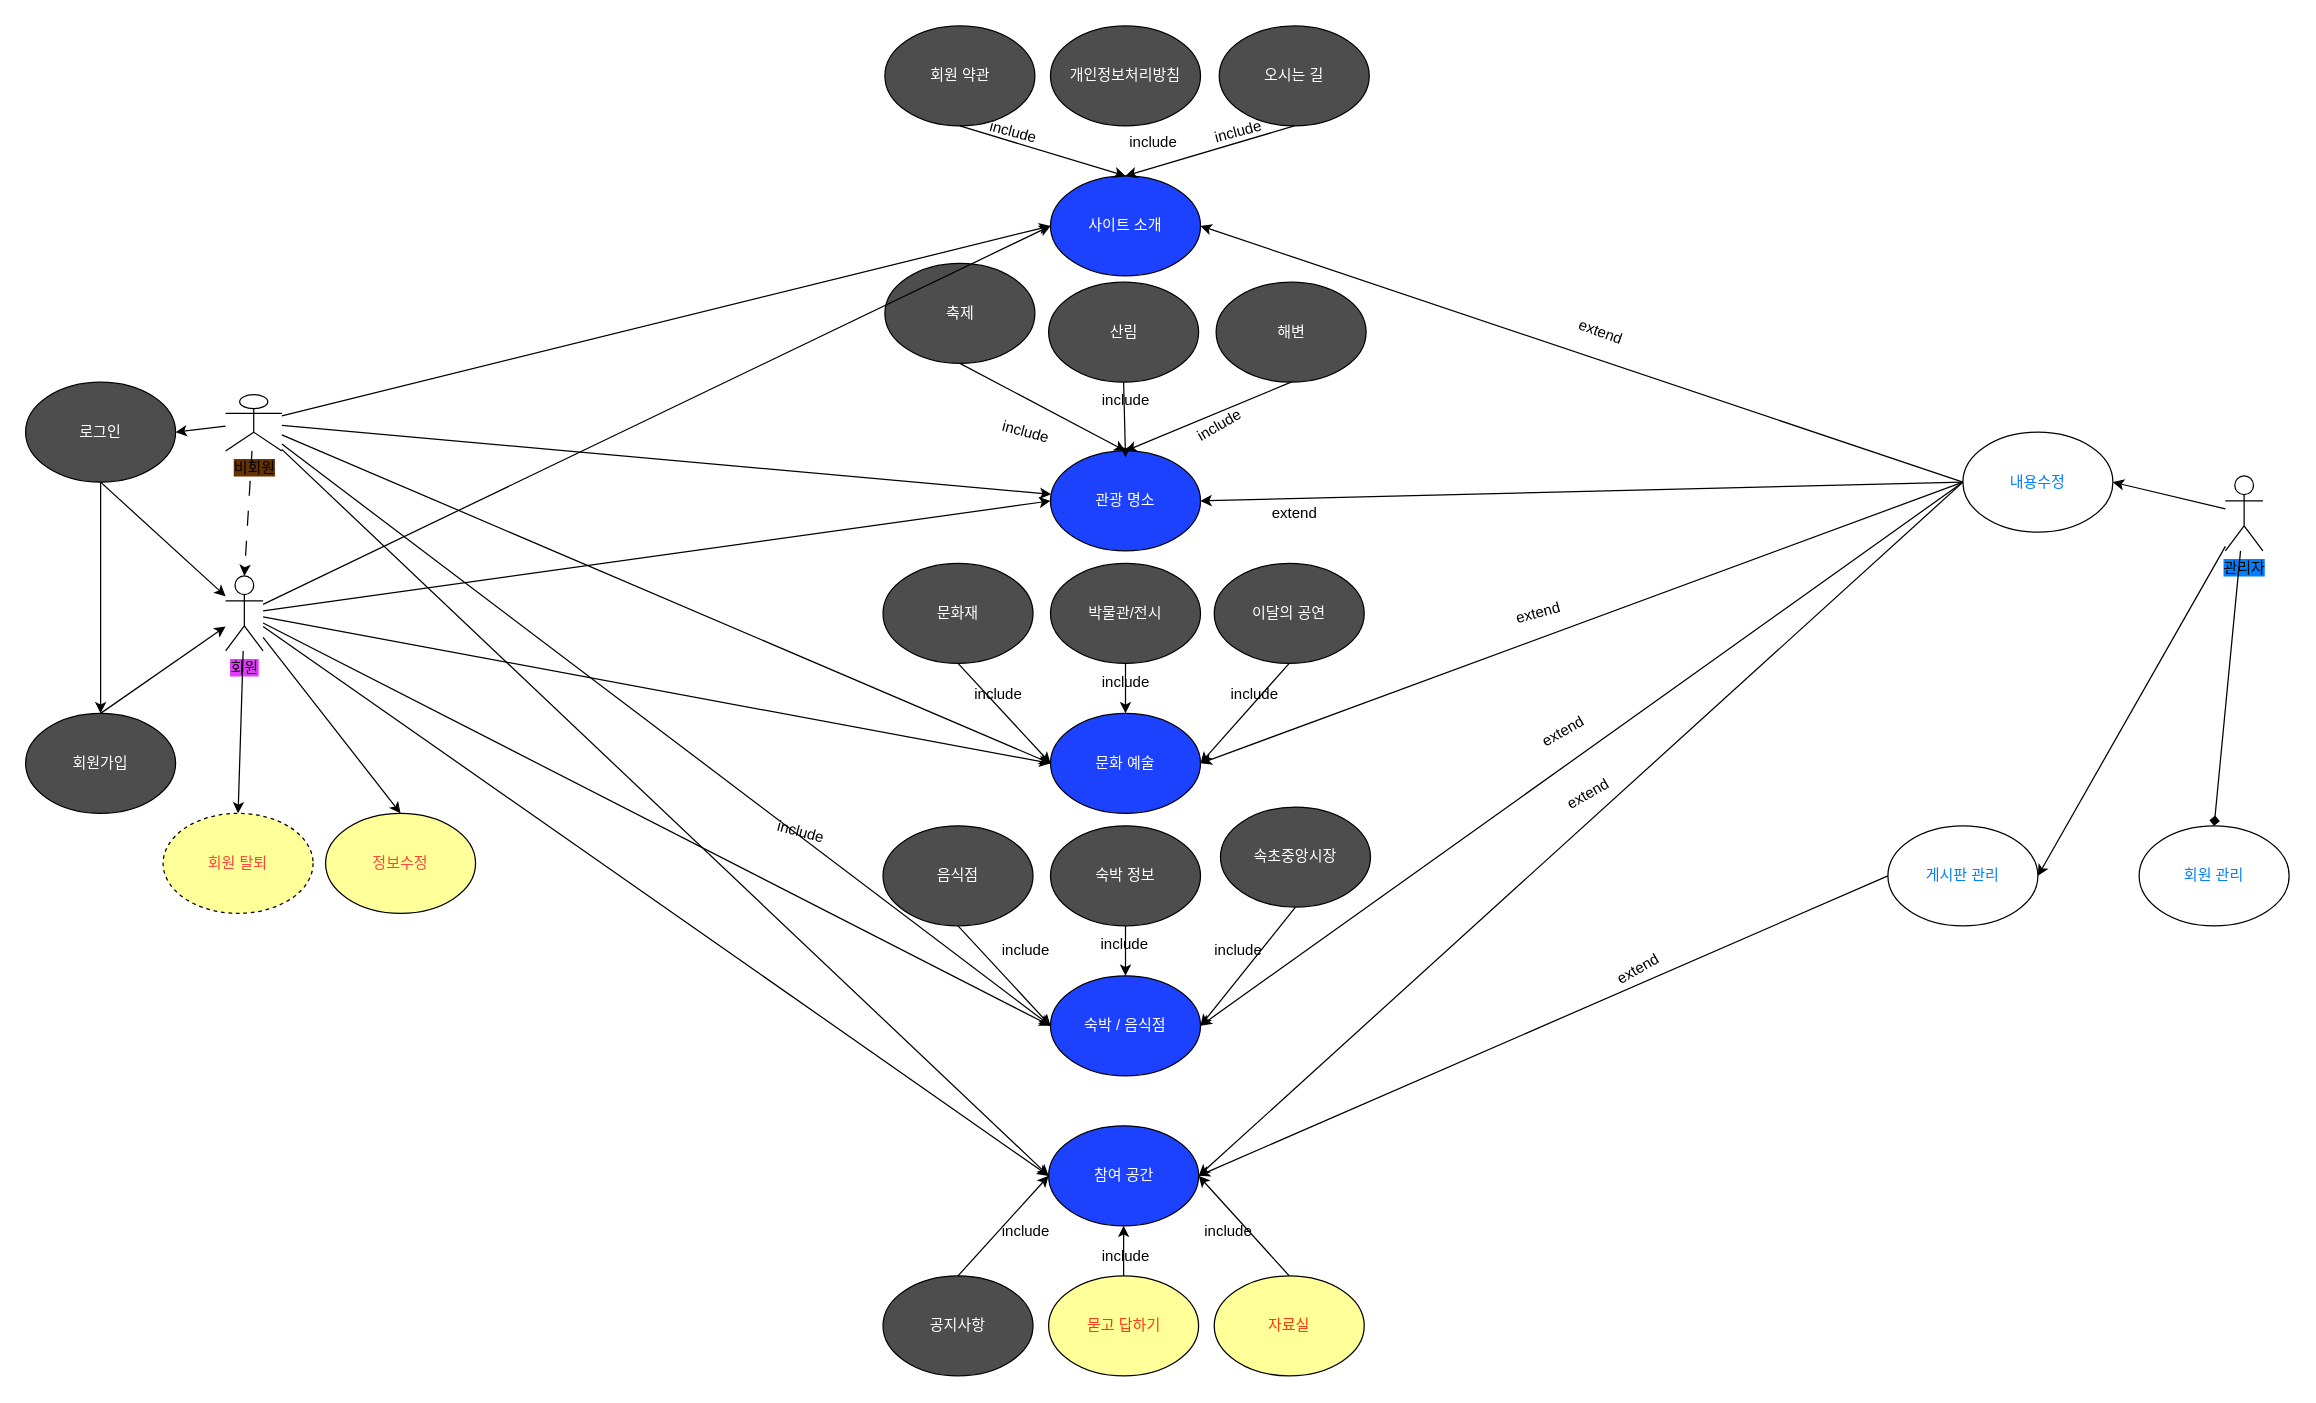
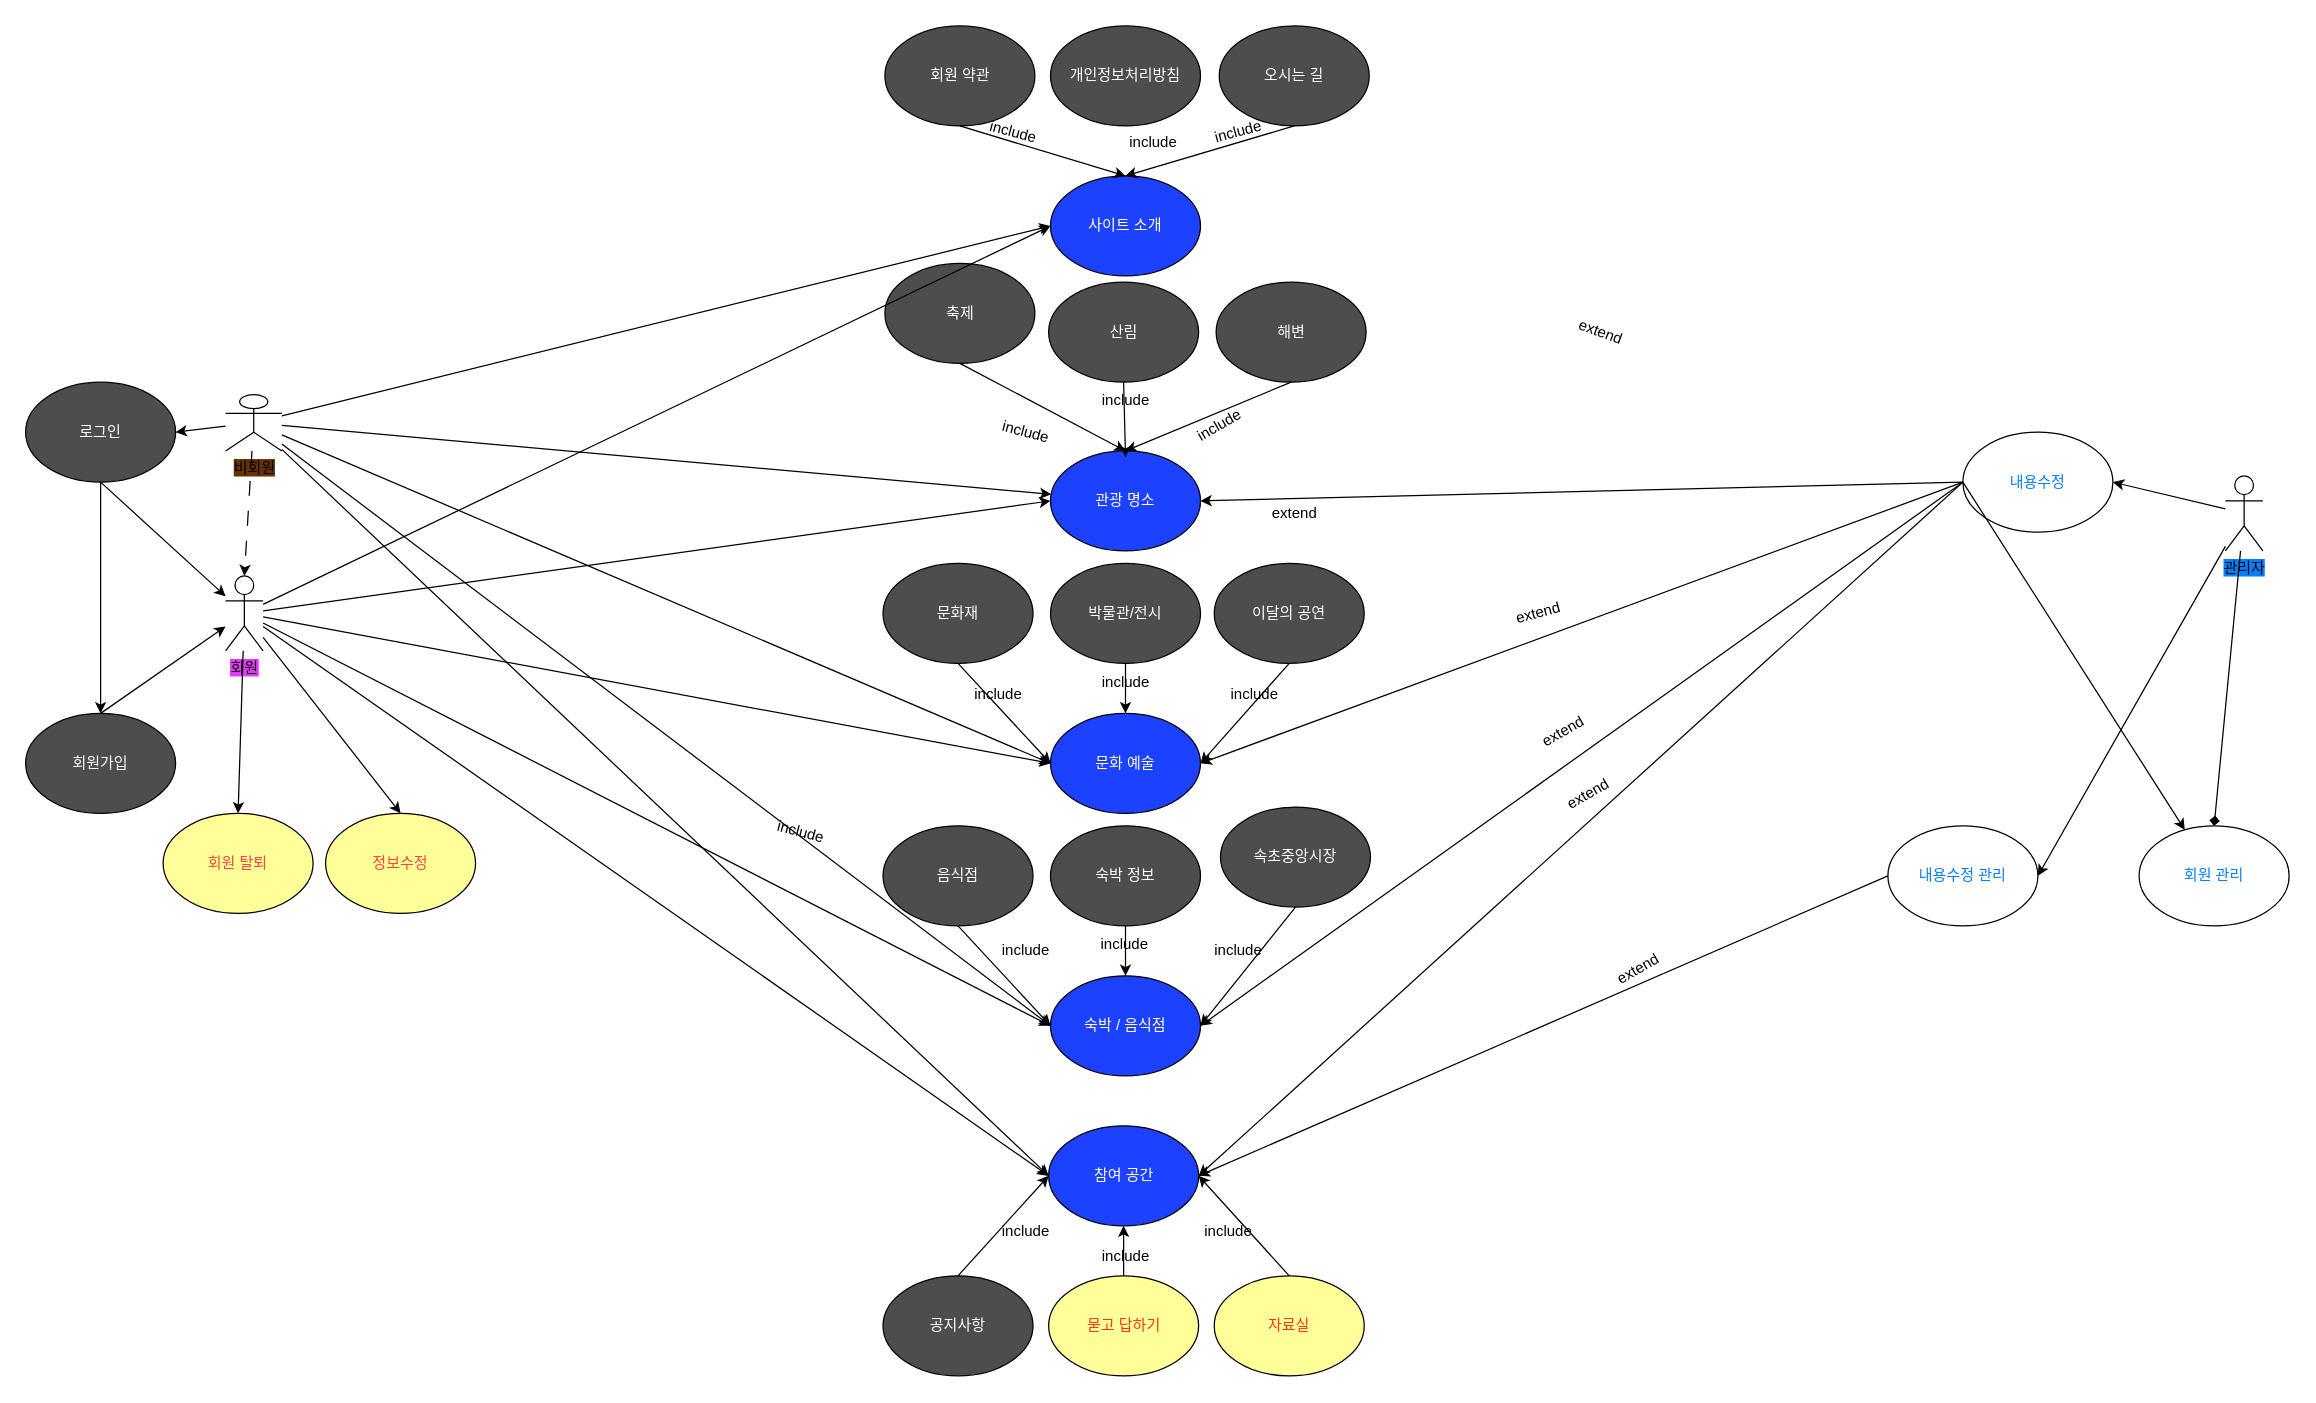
(1582, 354) -> (2072, 652)
(238, 863) -> (238, 863)
(1963, 876) -> (1963, 876)
